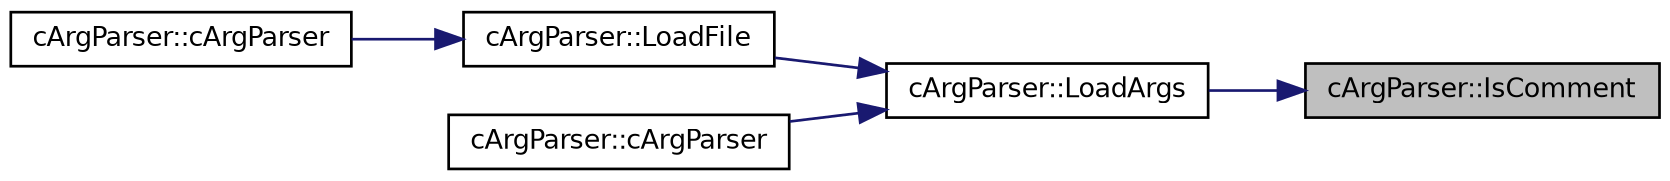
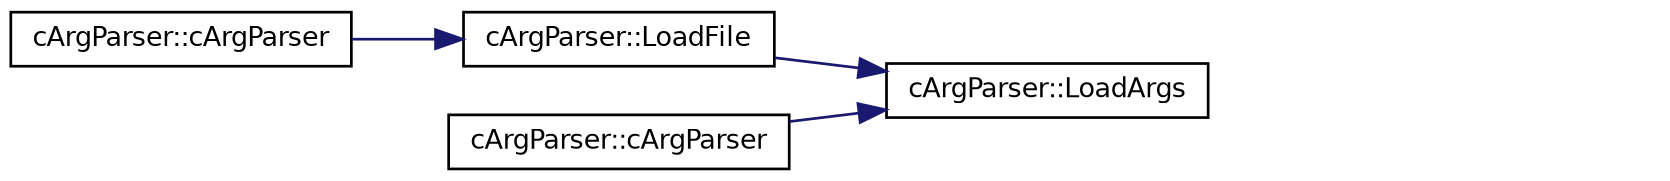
(1482, 91) -> none
